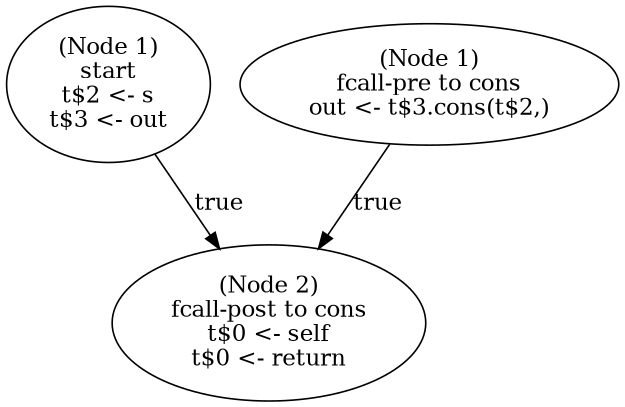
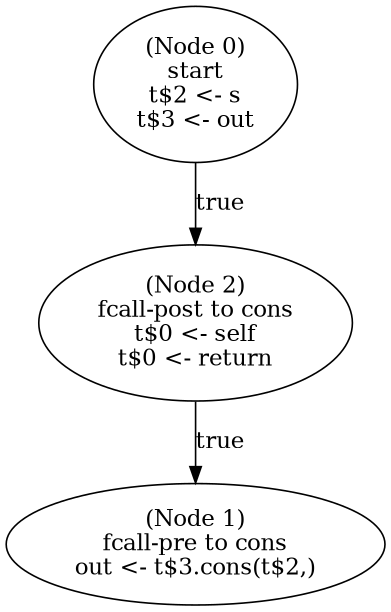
(108, 84) -> (196, 84)
(359, 190) -> (196, 434)
